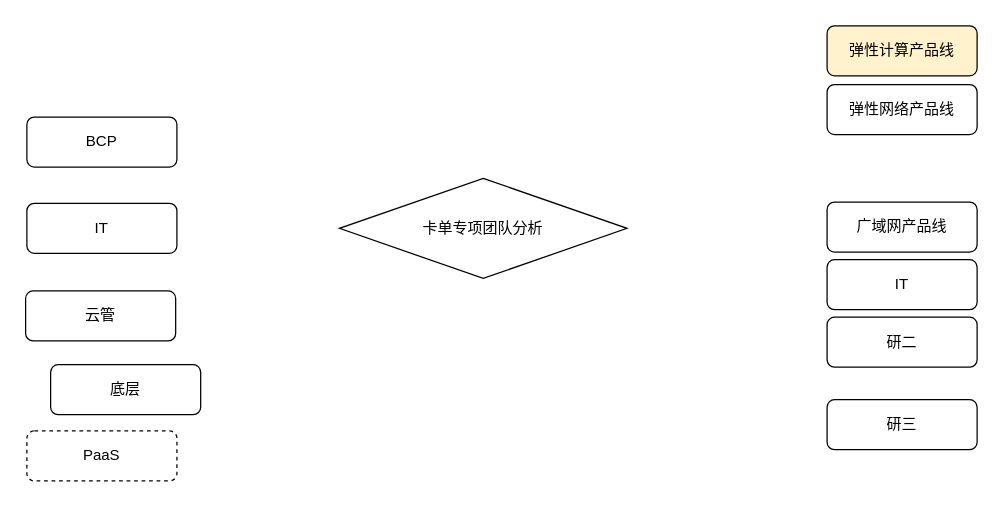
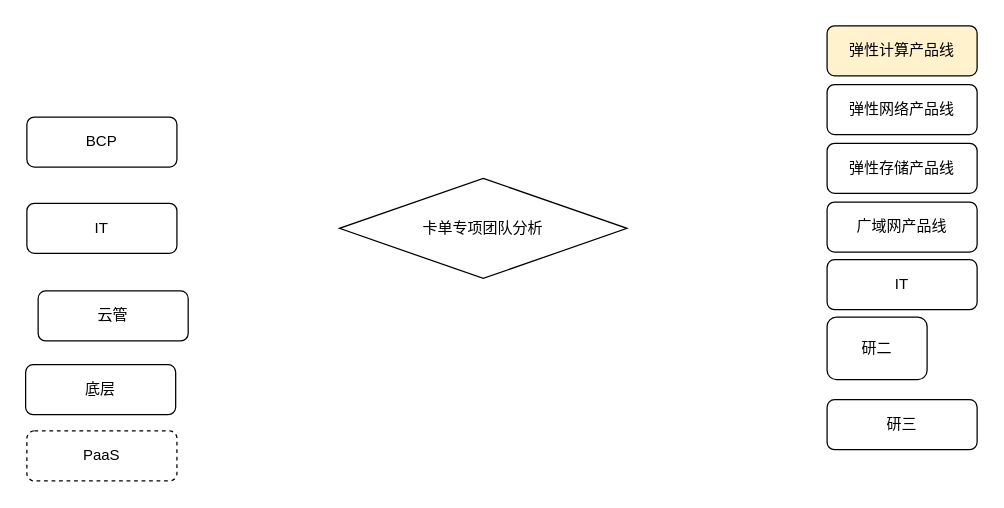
none -> (902, 168)
(101, 316) -> (113, 316)
(902, 342) -> (877, 348)
(126, 389) -> (101, 389)
